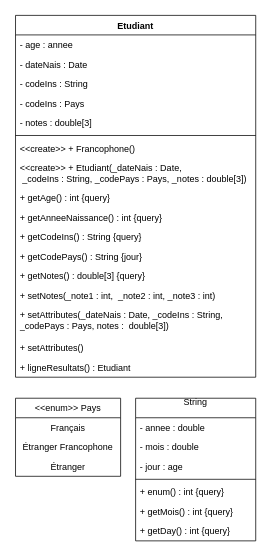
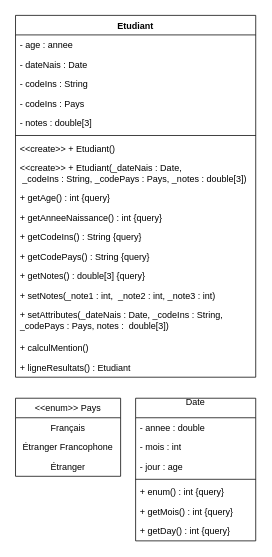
(83, 149) -> (74, 149)
(91, 257) -> (93, 257)
(60, 349) -> (58, 349)
(195, 408) -> (195, 408)
(171, 448) -> (163, 448)
